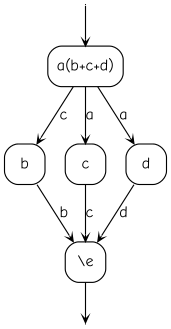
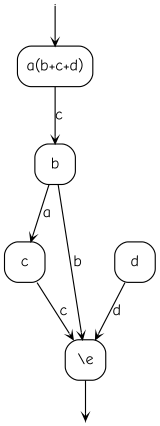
(86, 112) -> (41, 210)
(114, 112) -> none
